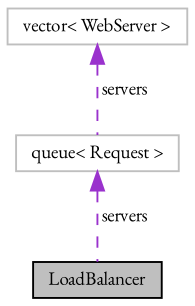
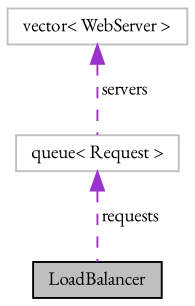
(123, 217) -> (129, 217)
